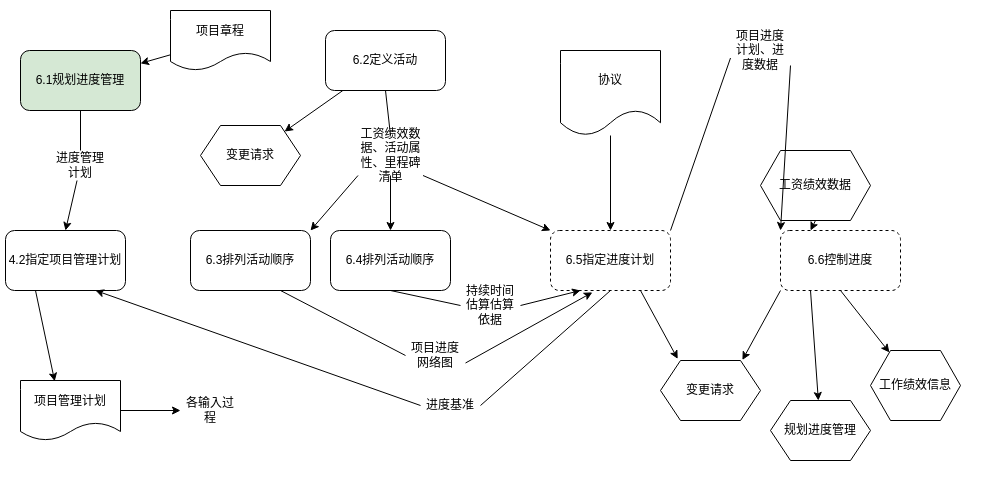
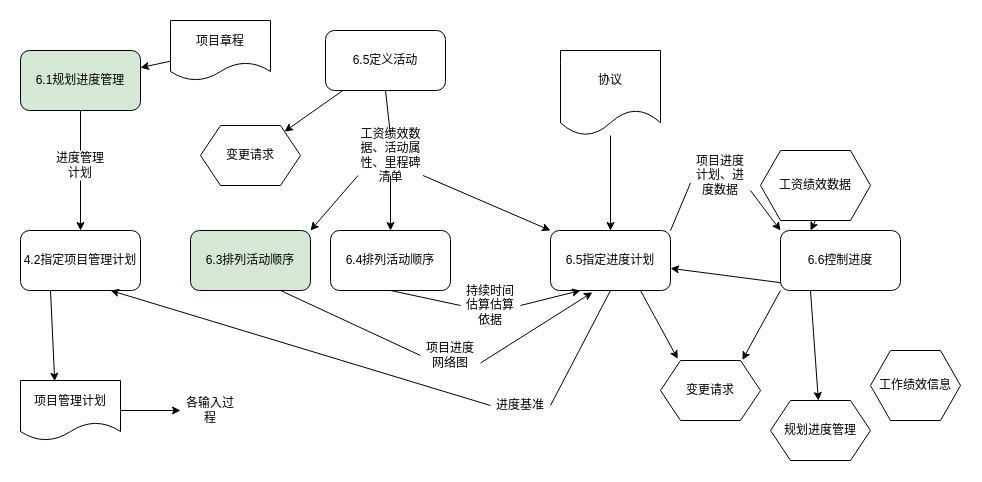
(221, 41) -> (221, 51)
(761, 51) -> (721, 176)
(386, 61) -> (386, 61)
(66, 261) -> (81, 261)
(251, 261) -> (251, 261)
(611, 261) -> (611, 261)
(841, 261) -> (841, 261)
(863, 319) -> (729, 276)
(436, 356) -> (451, 356)
(451, 406) -> (521, 406)
